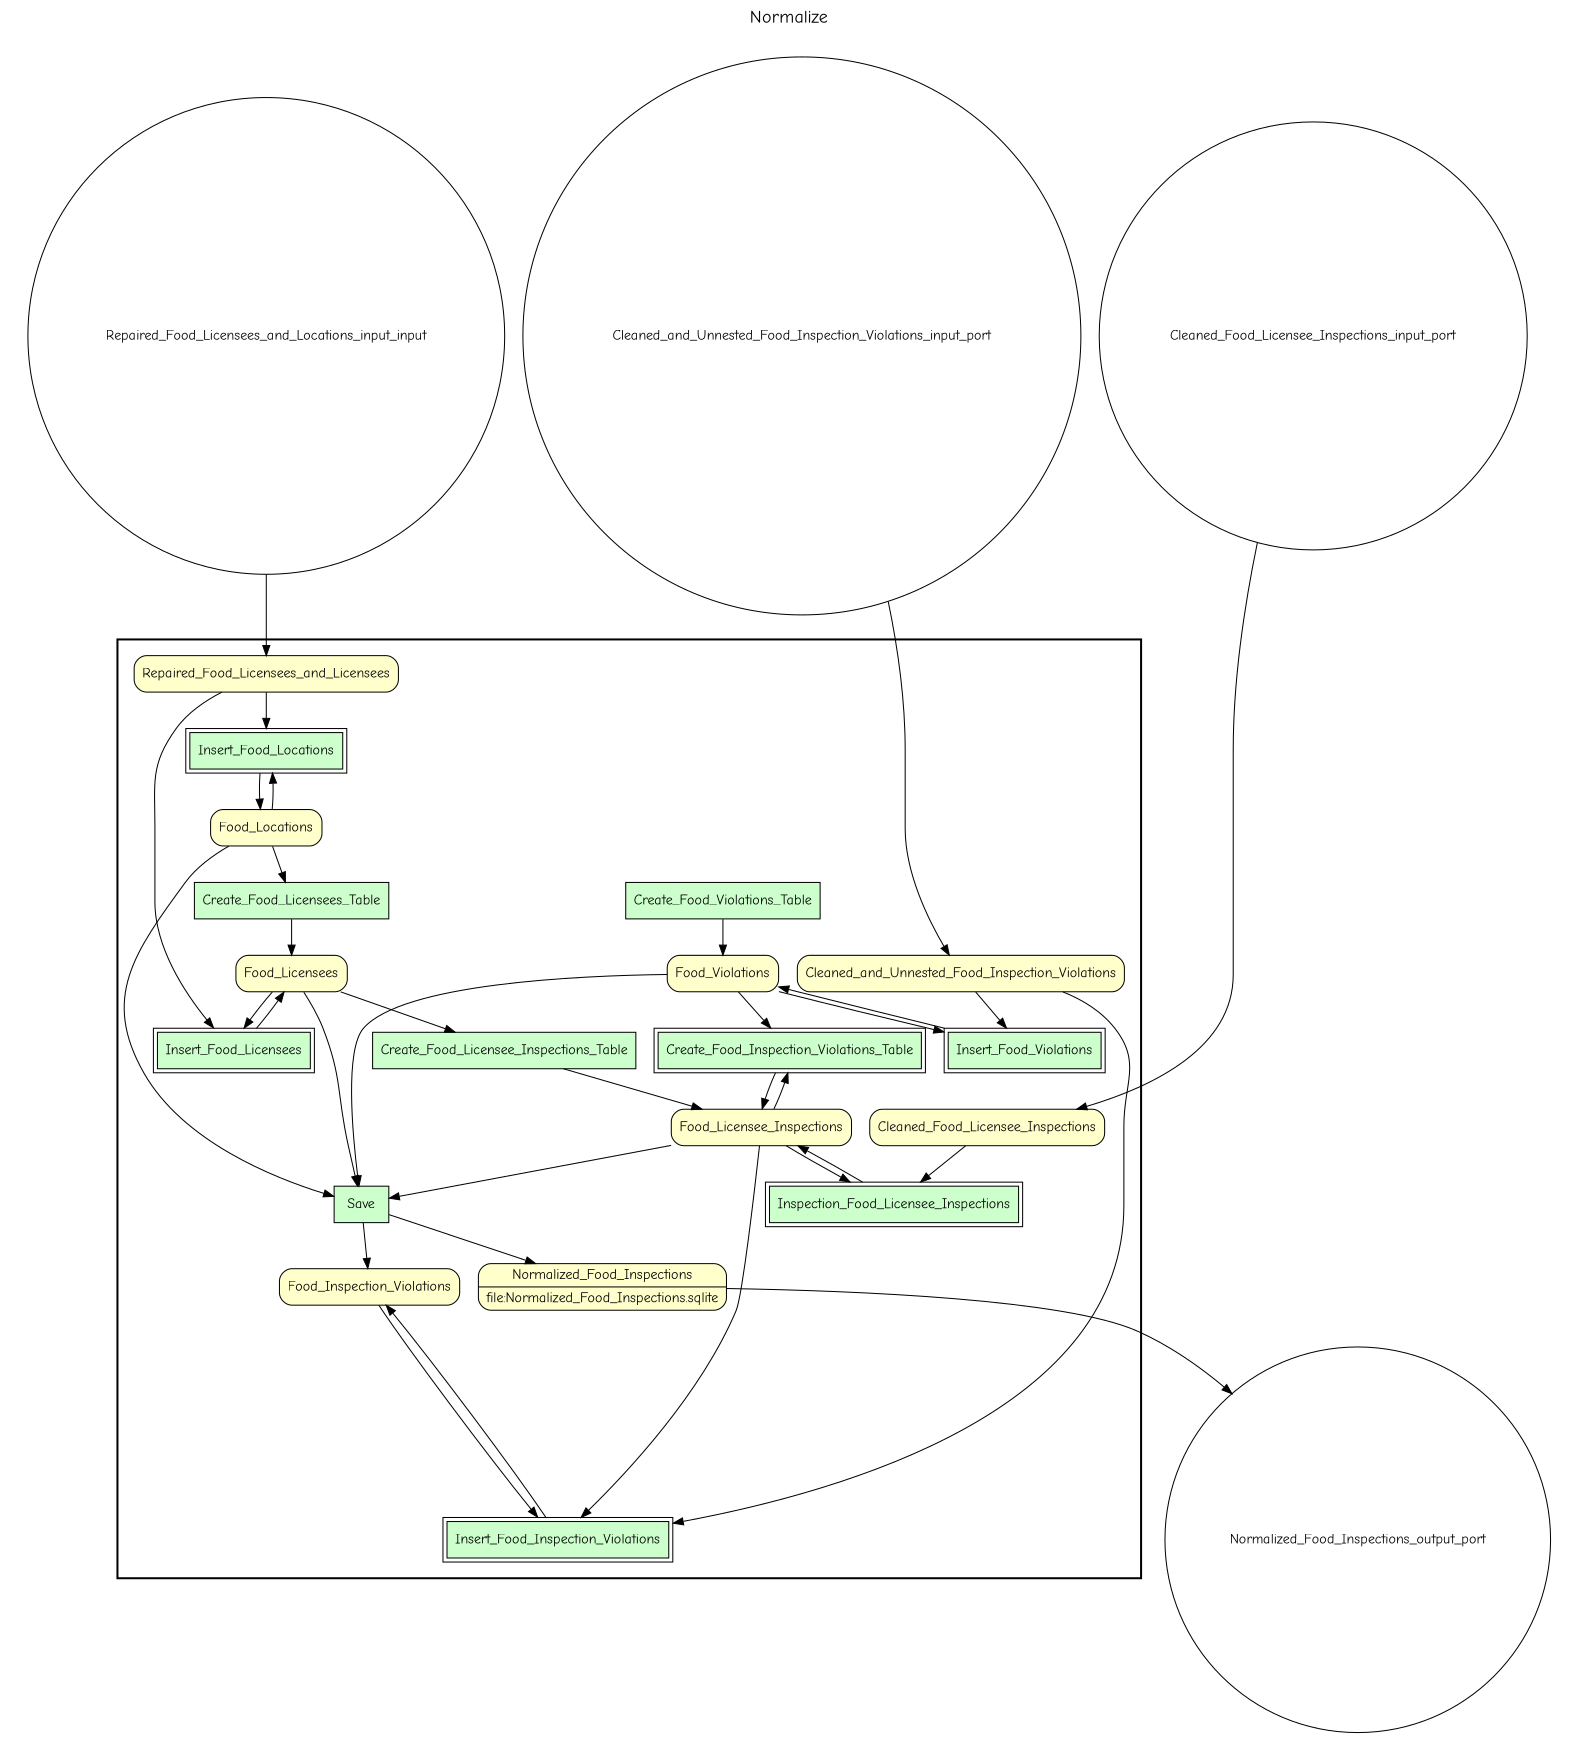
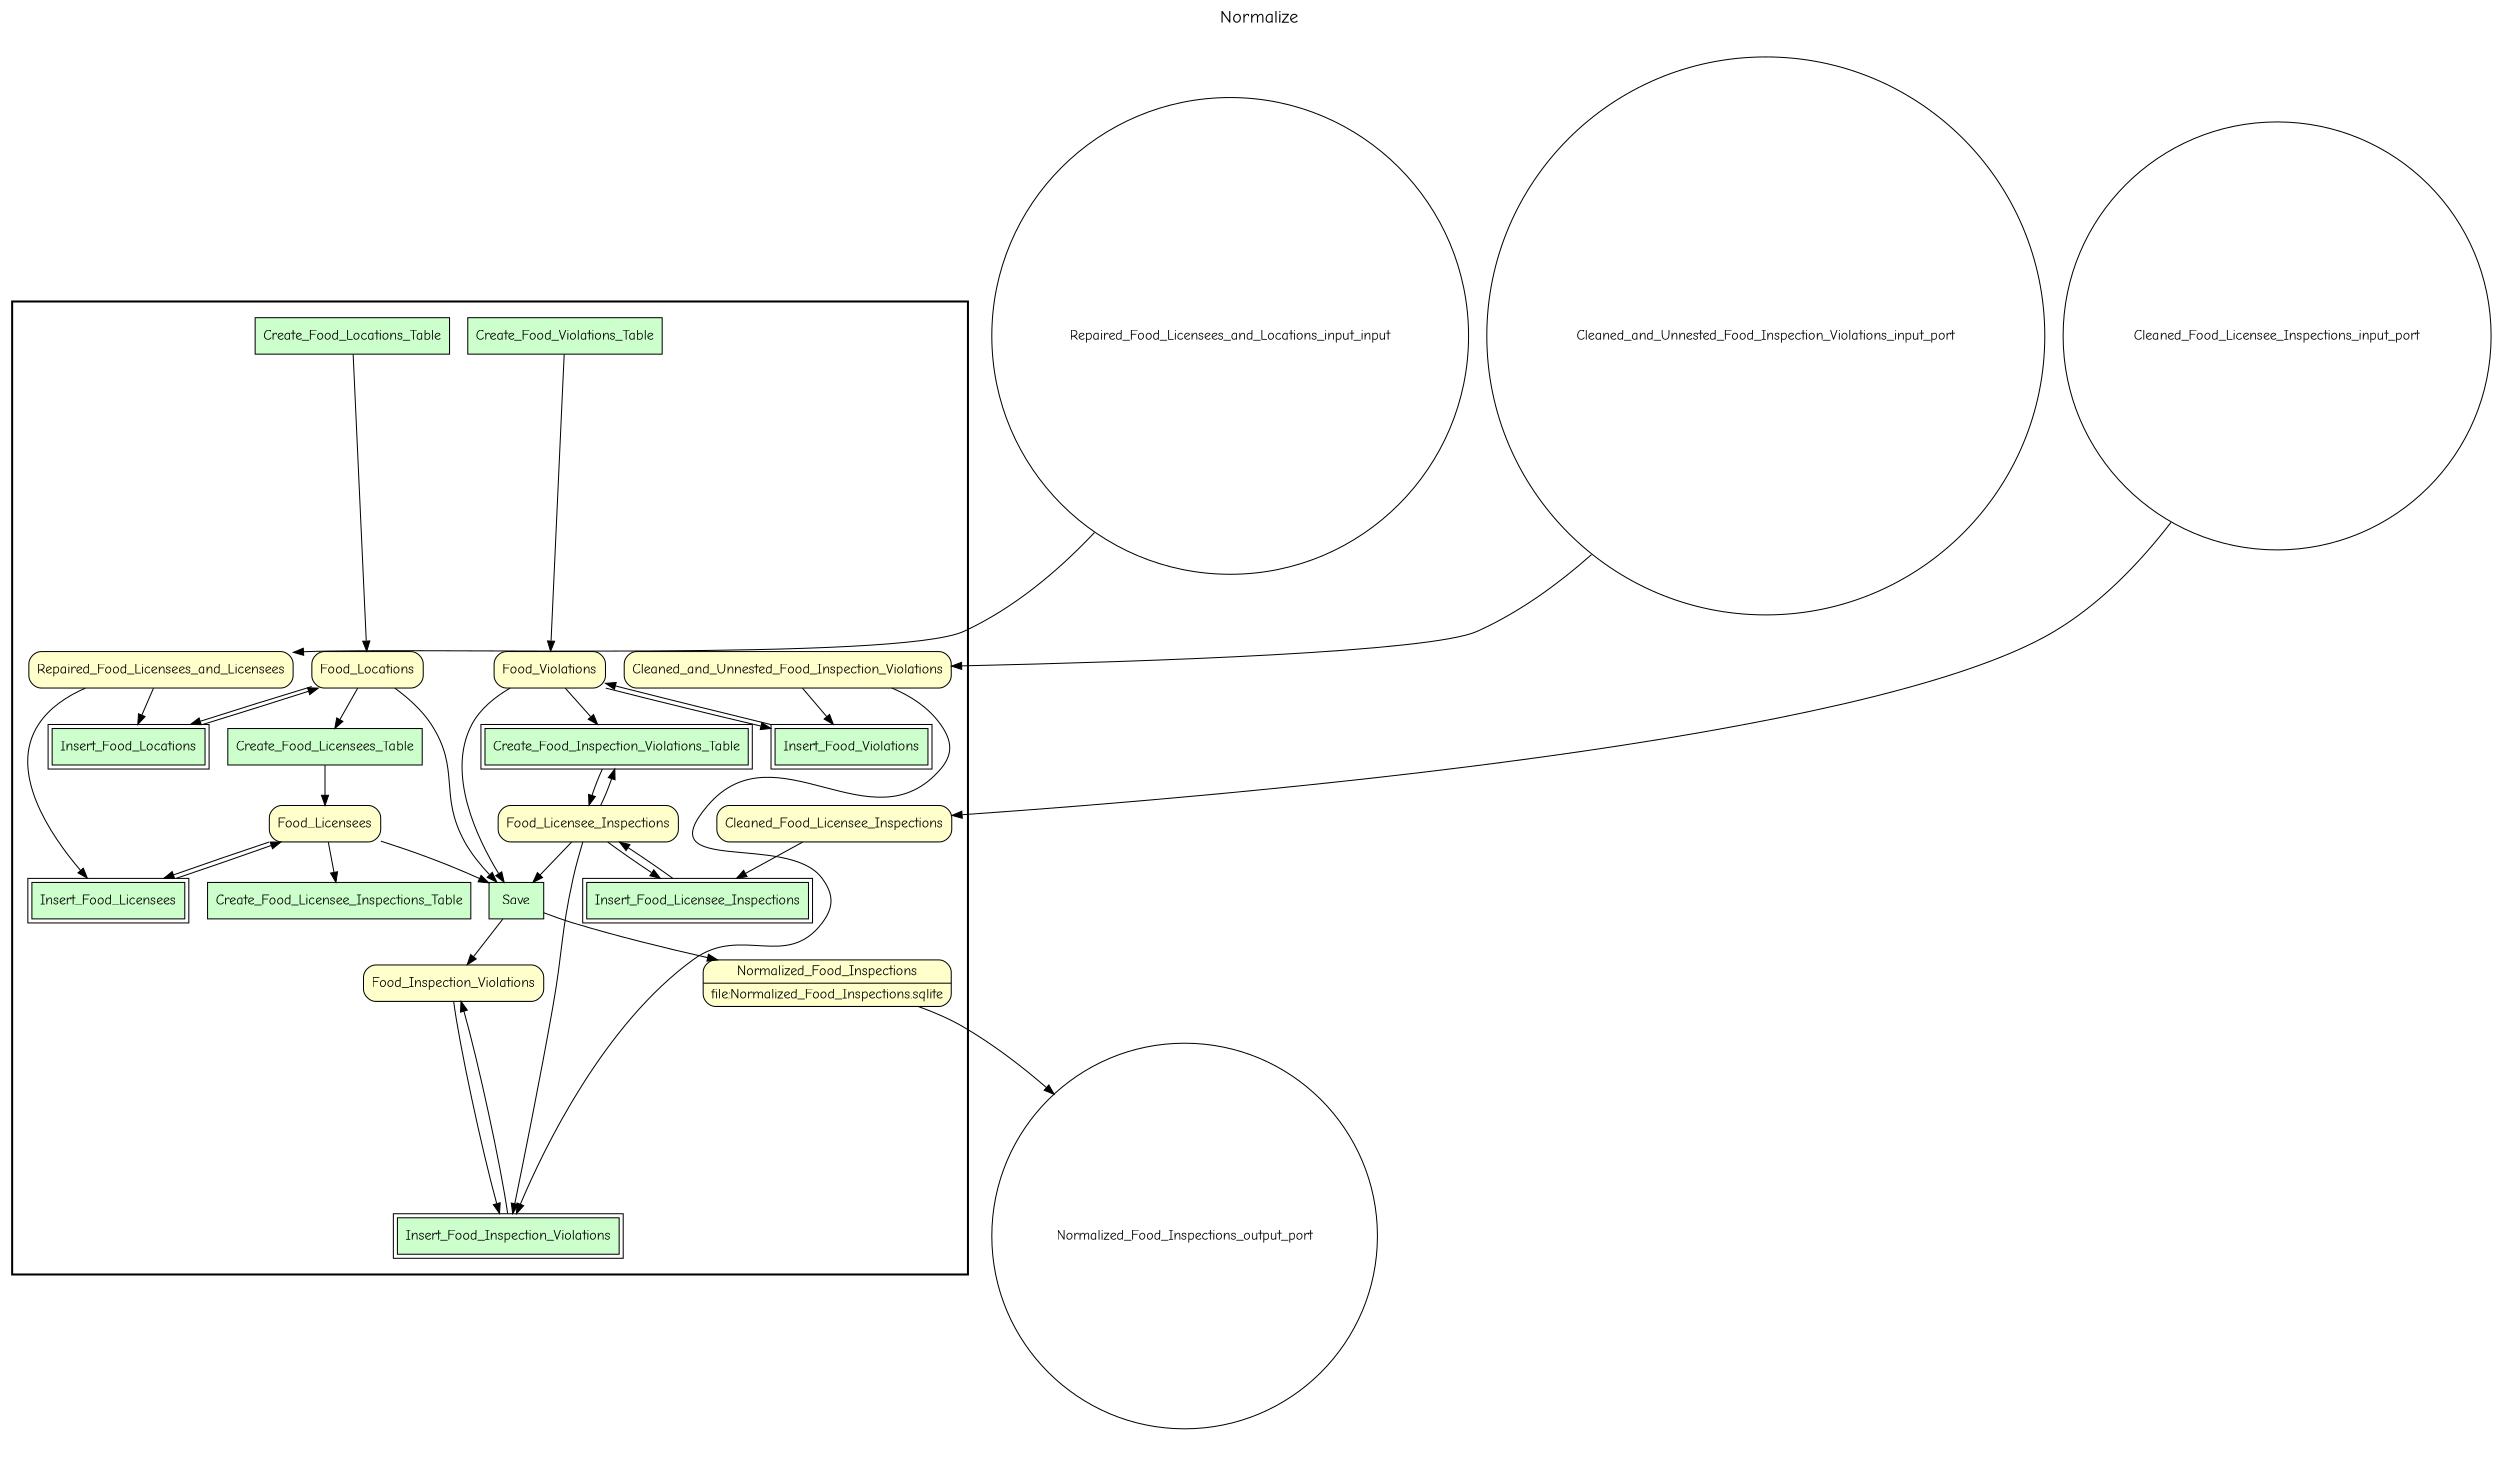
none -> (352, 336)
(628, 1088) -> none
(894, 1204) -> (698, 901)
